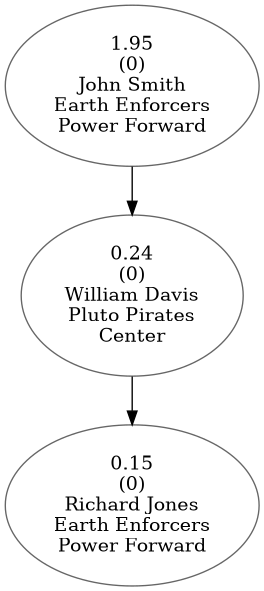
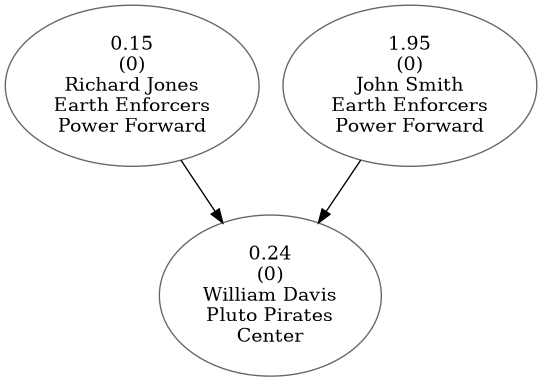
(132, 394) -> (198, 186)
